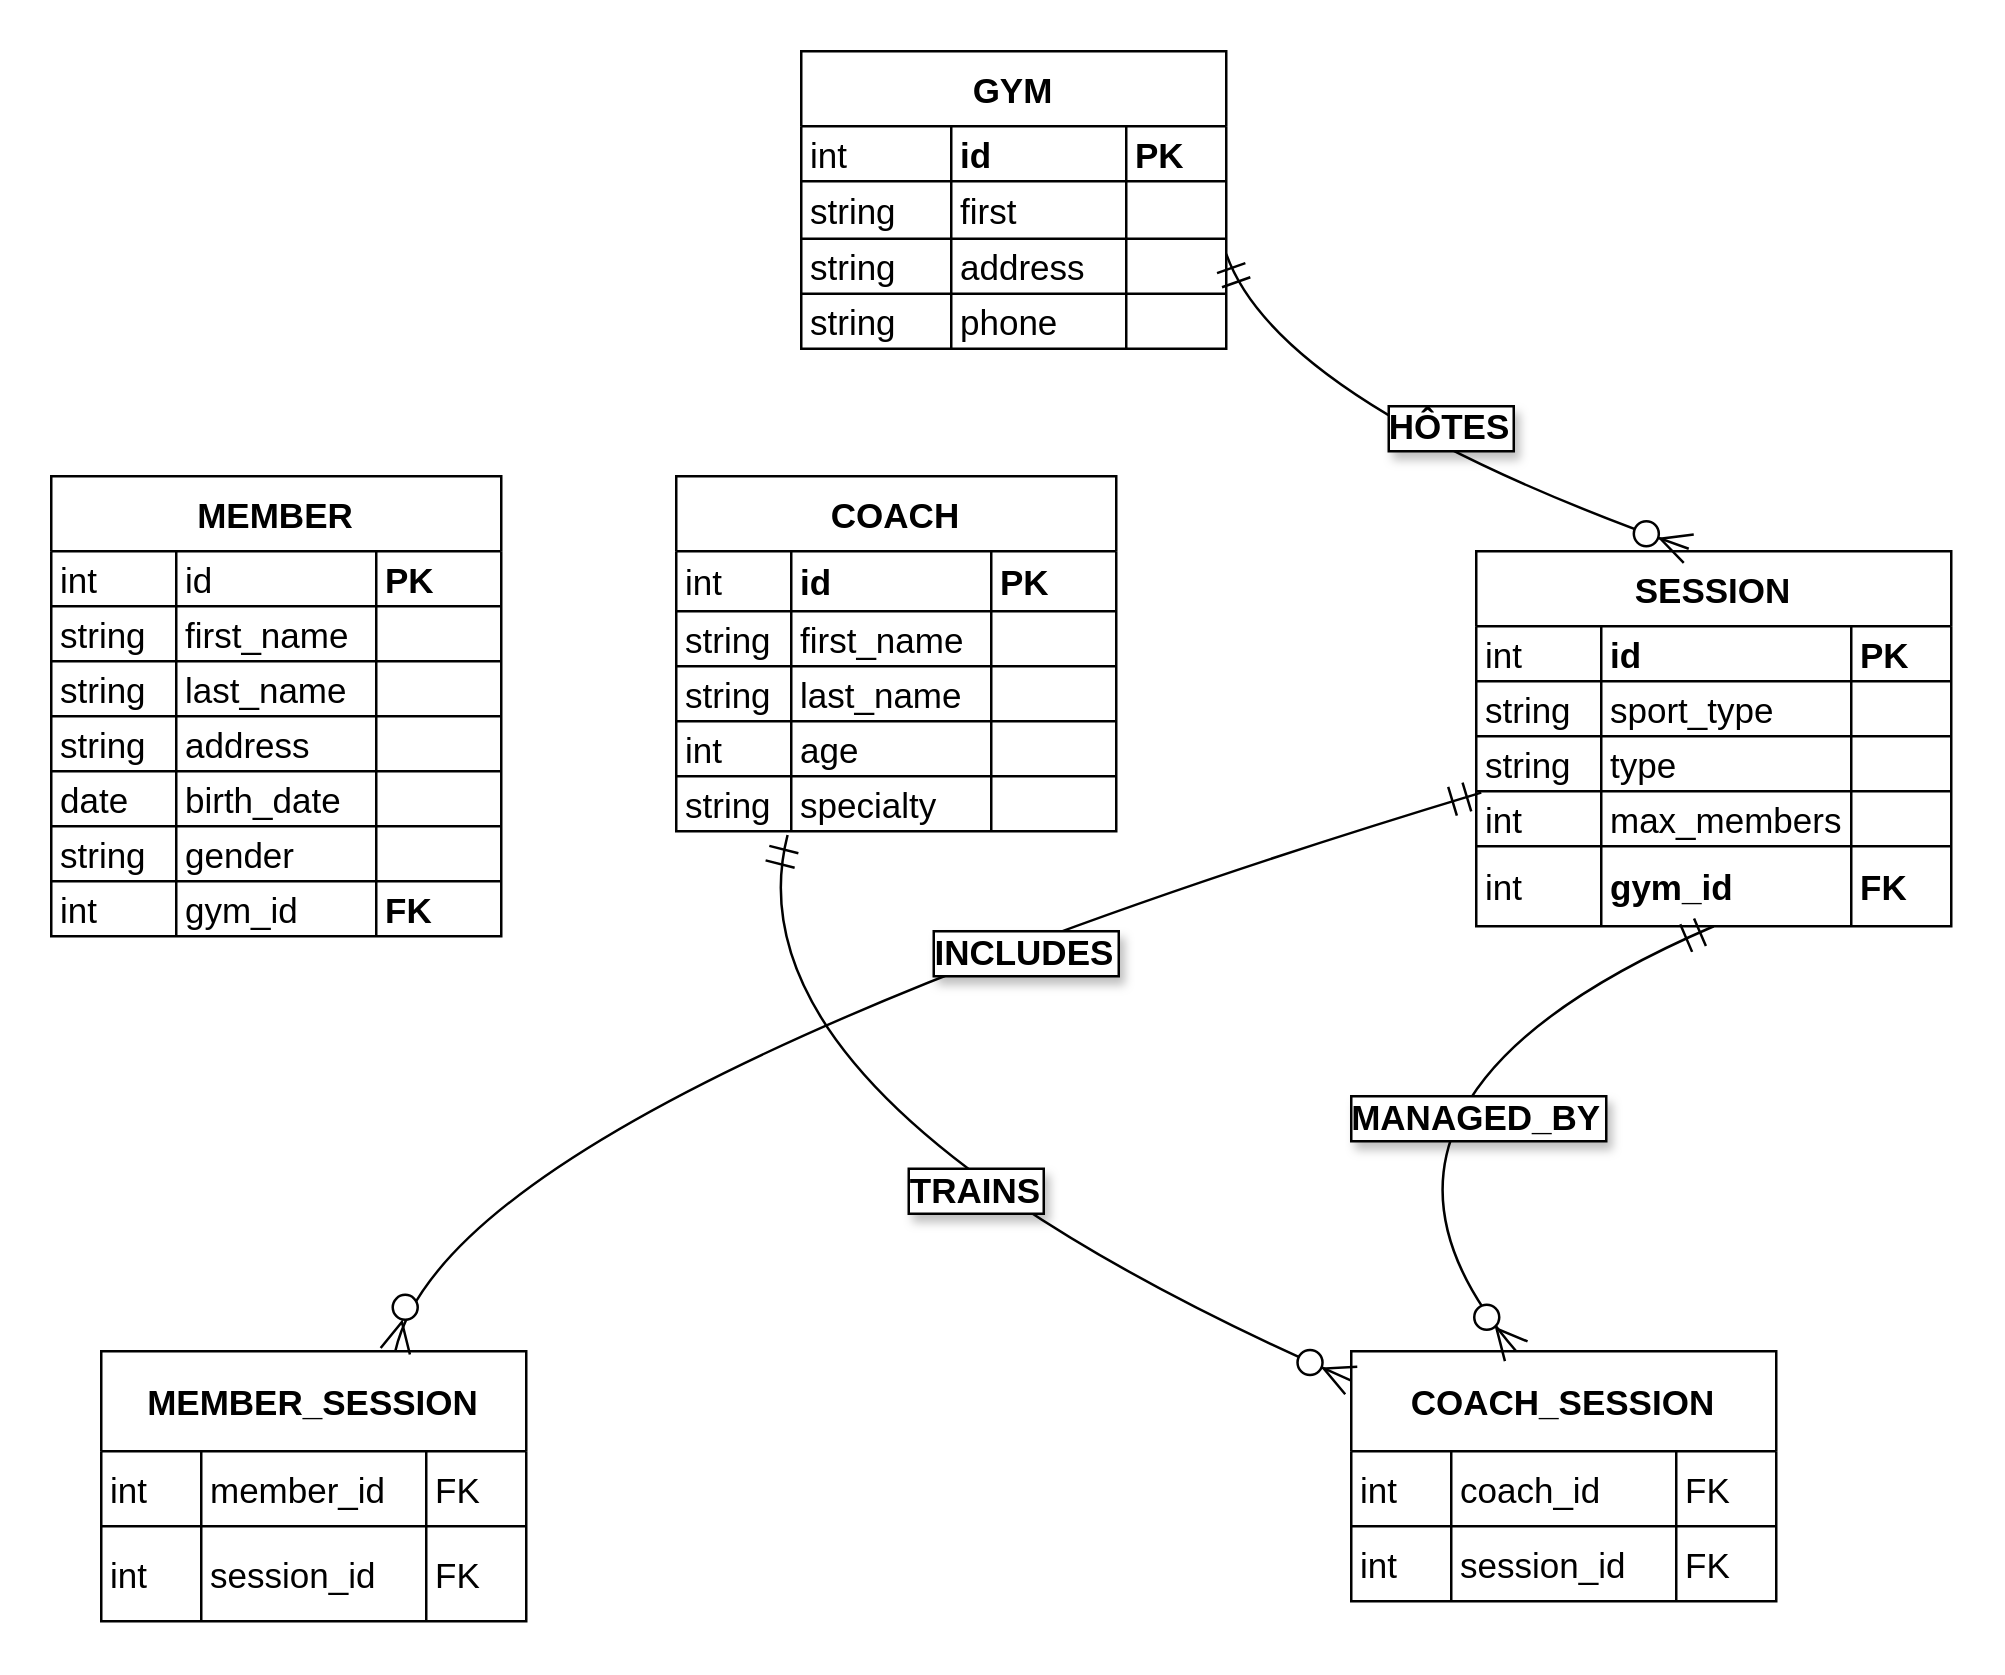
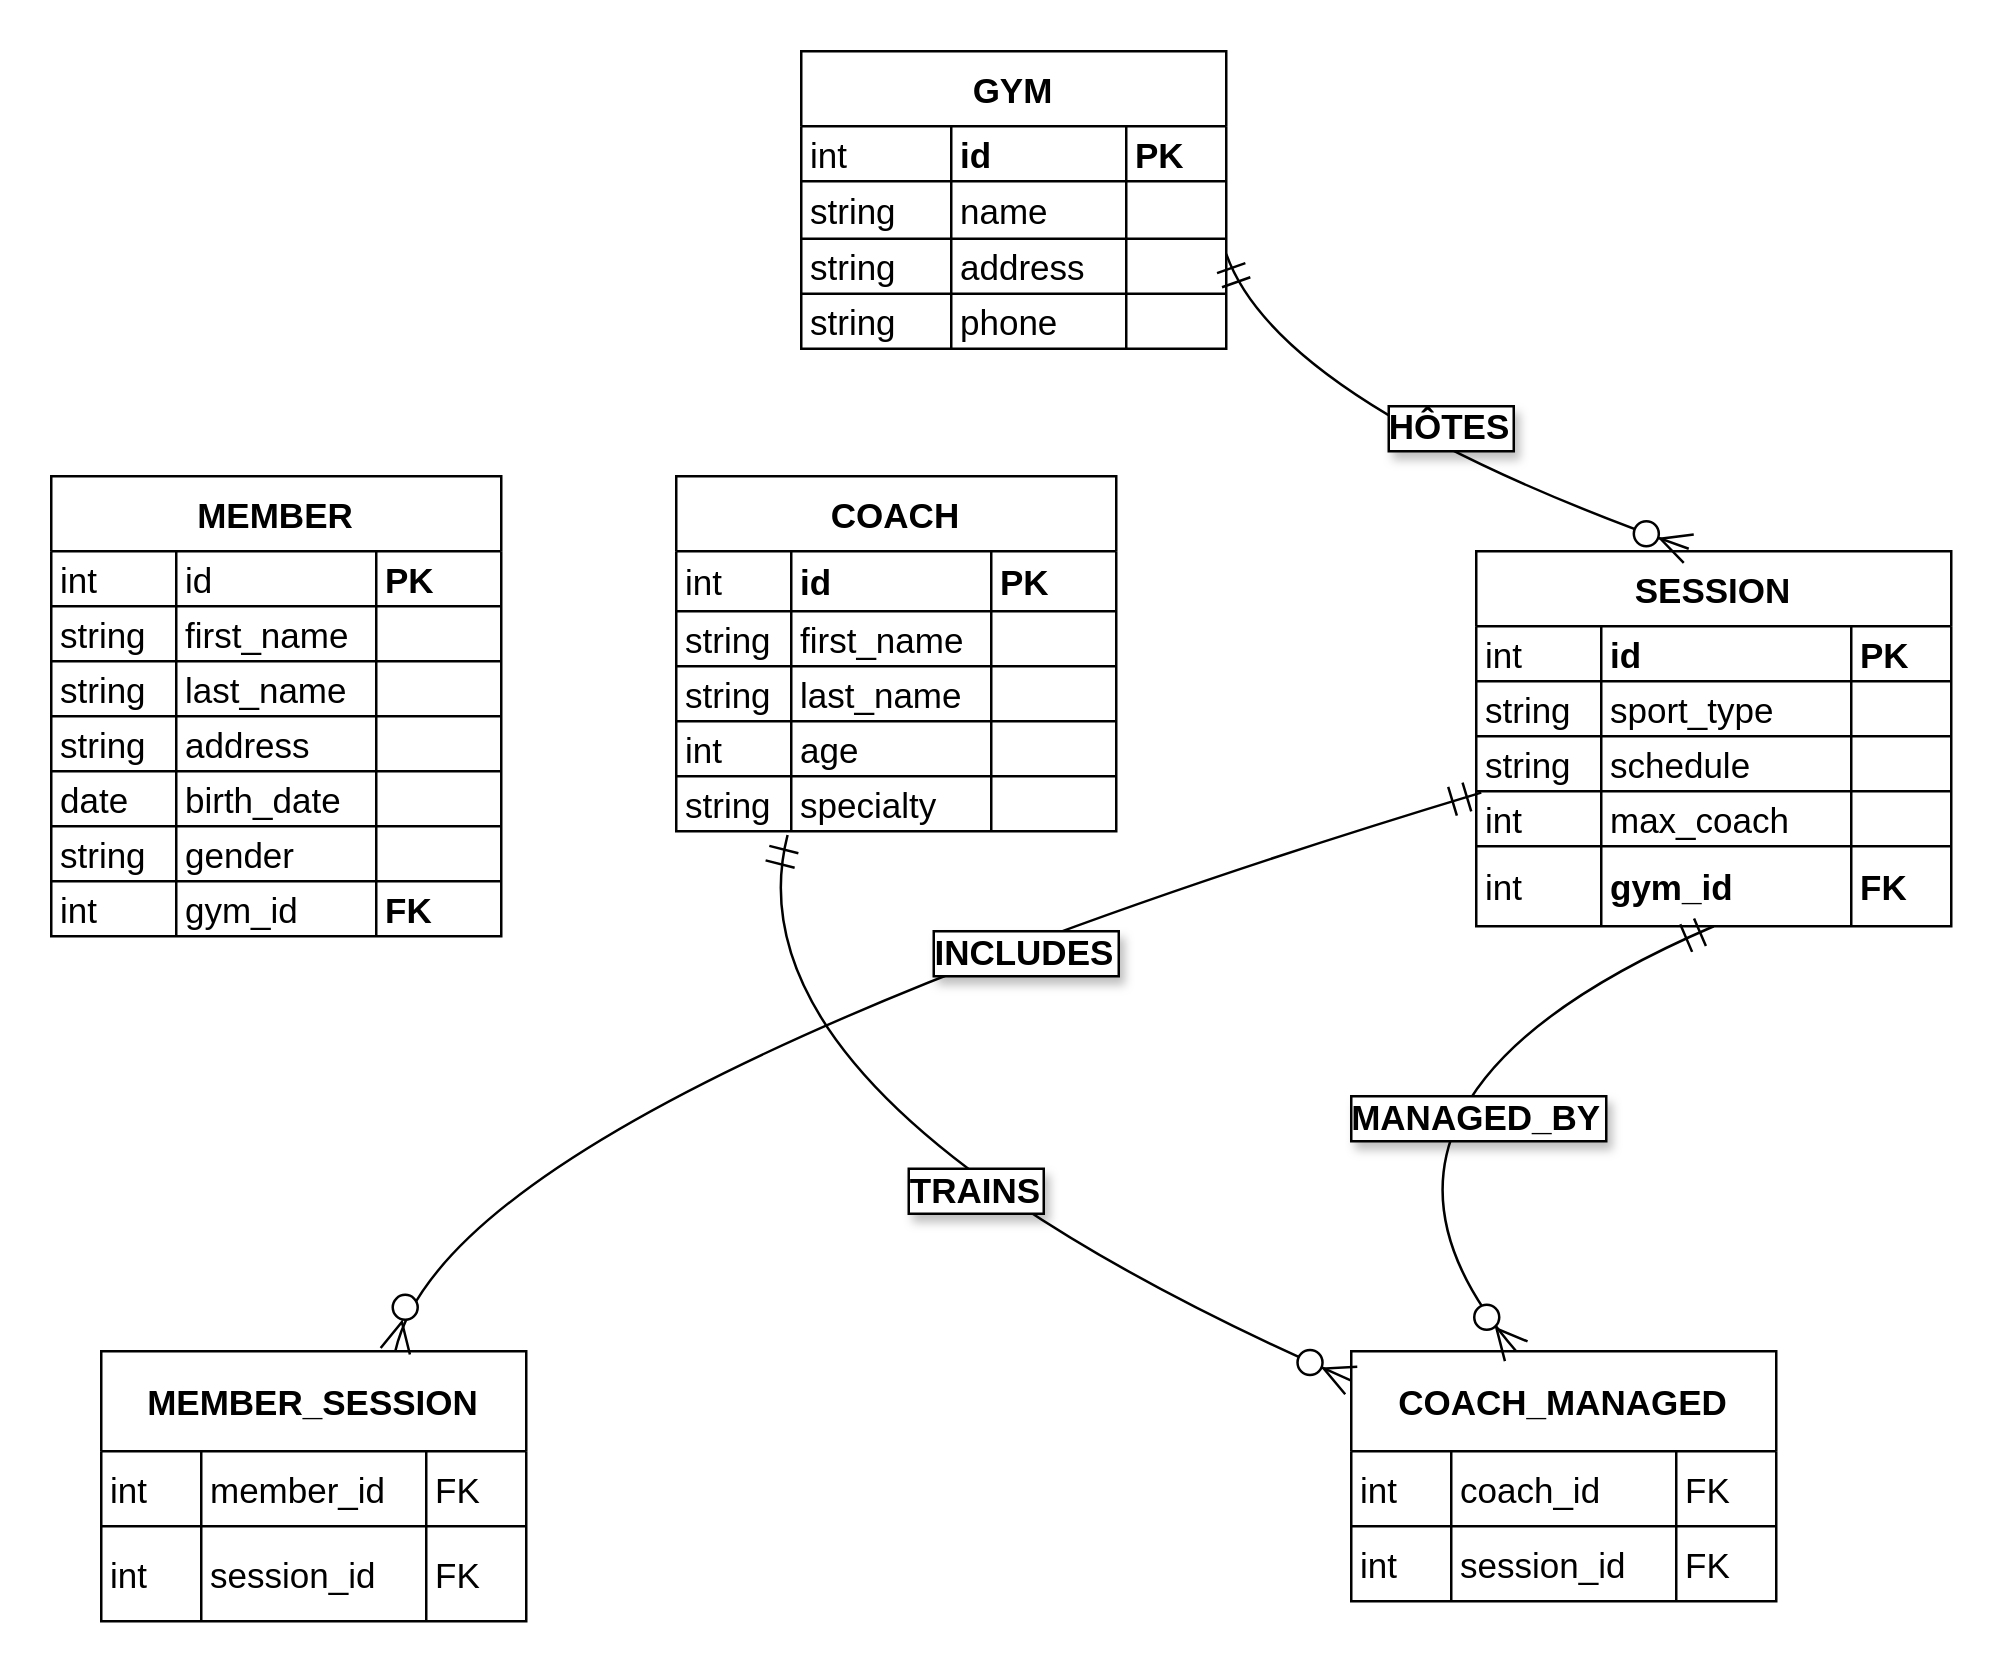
(1004, 212) -> (999, 212)
(1649, 766) -> (1684, 766)
(1718, 821) -> (1698, 821)
(1563, 1403) -> (1563, 1403)
